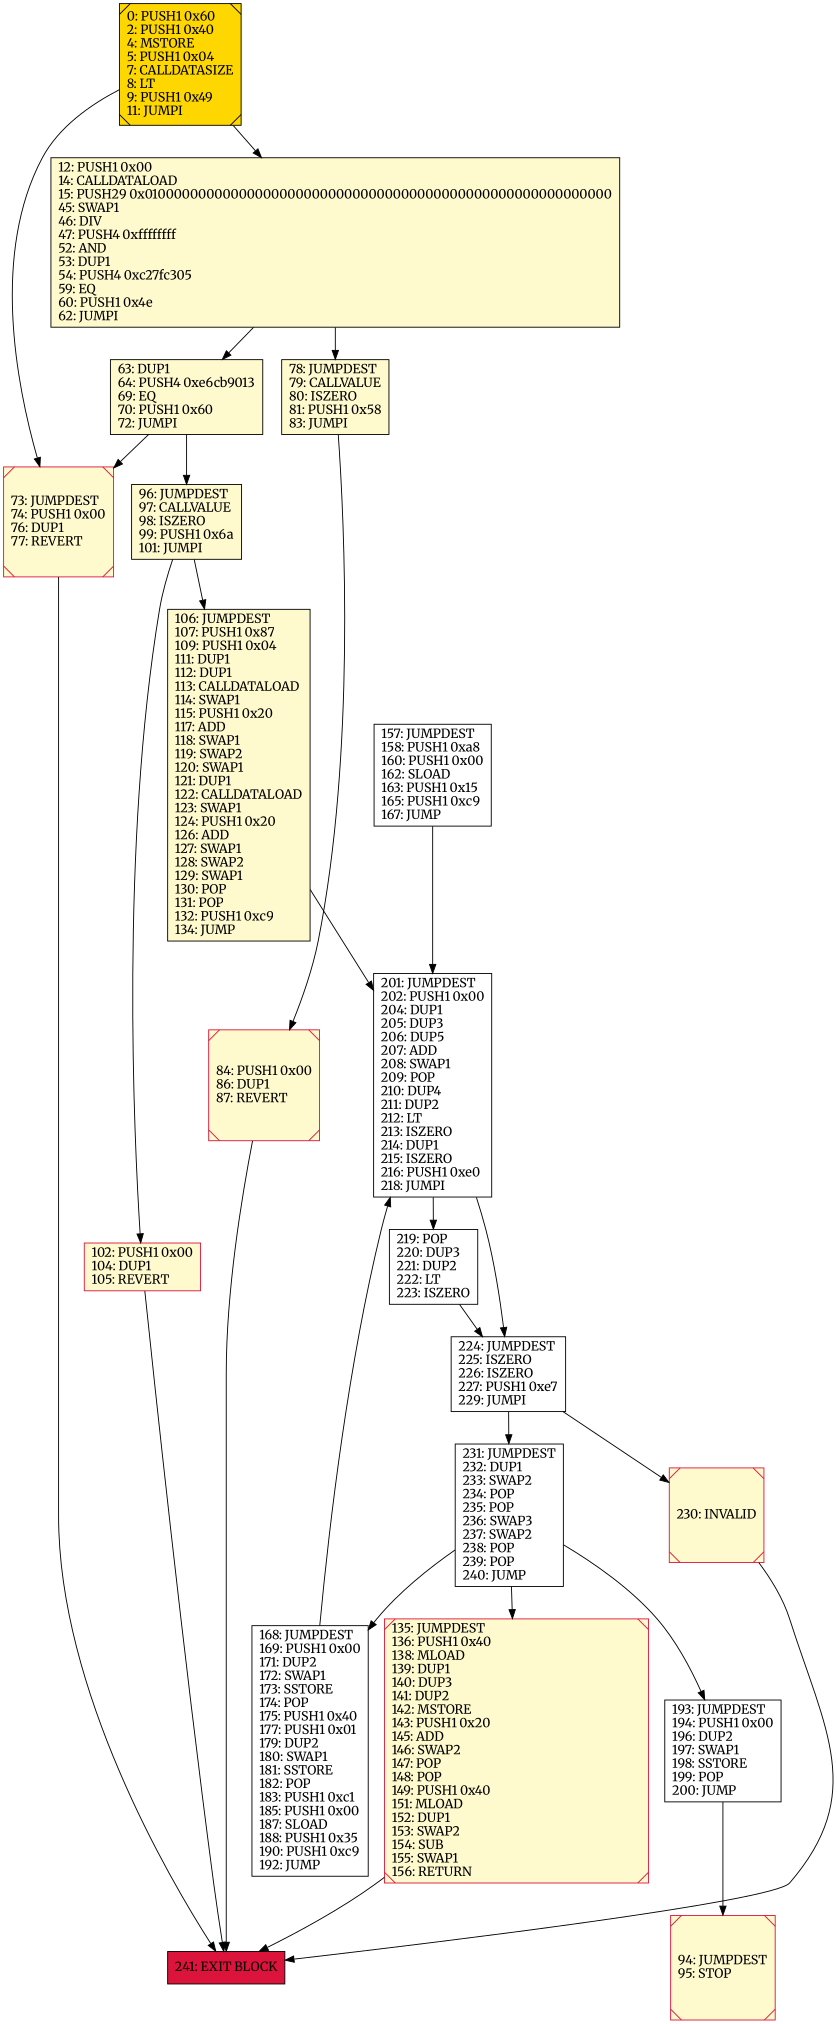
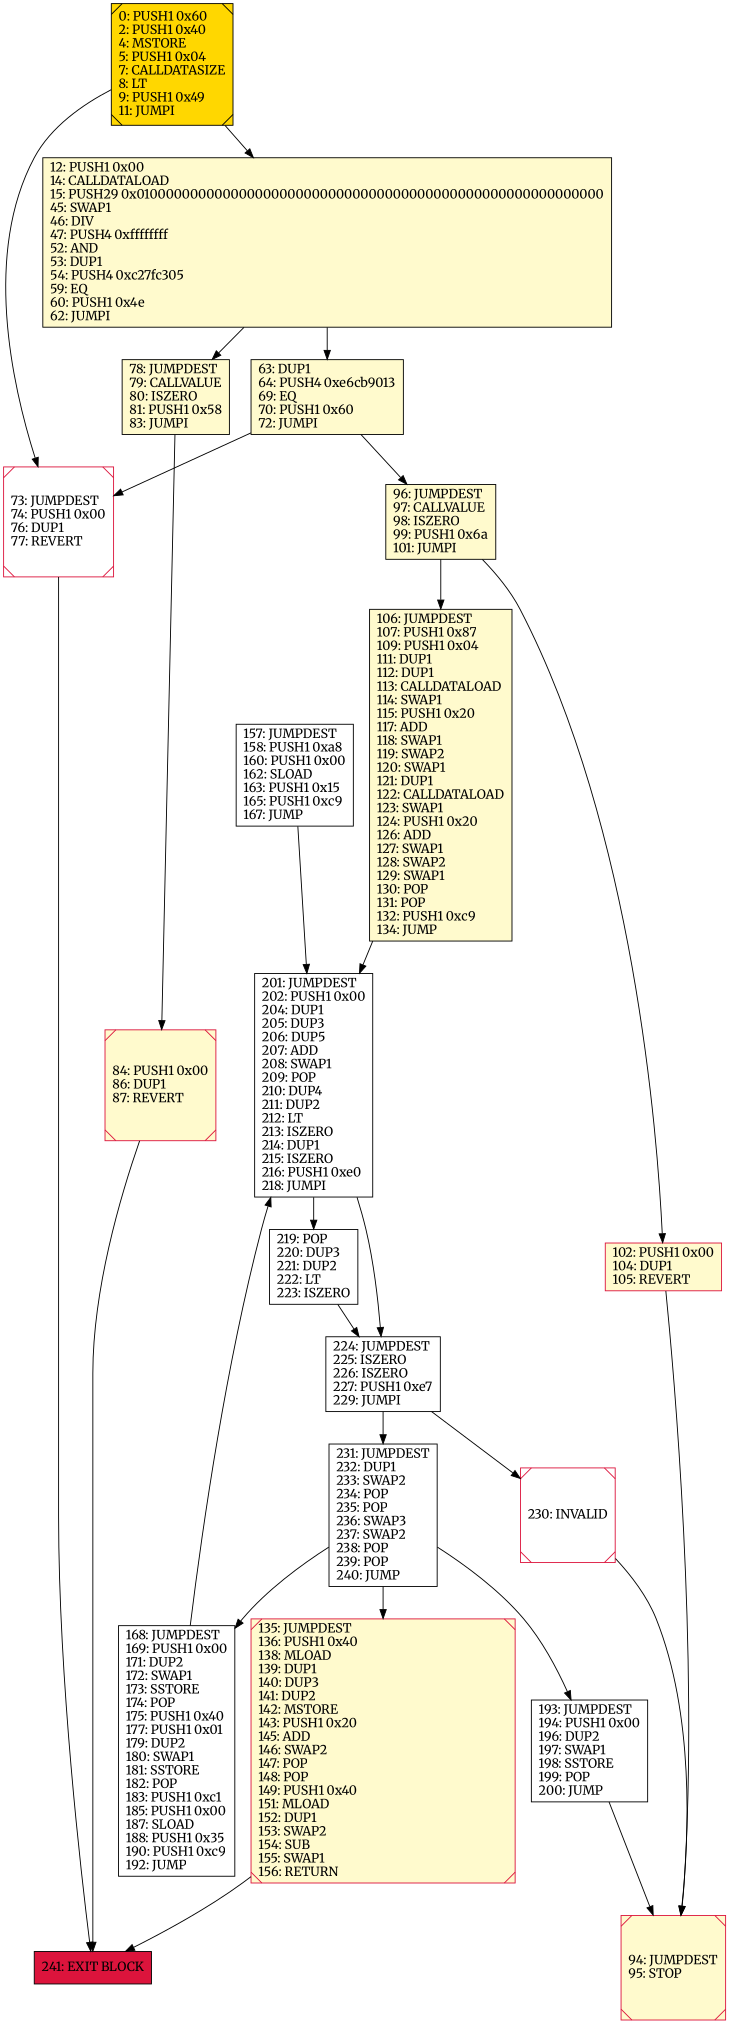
(59, 522) -> (59, 522)
(717, 1515) -> (568, 1515)
(181, 1617) -> (686, 1598)
(714, 1902) -> (682, 1724)
